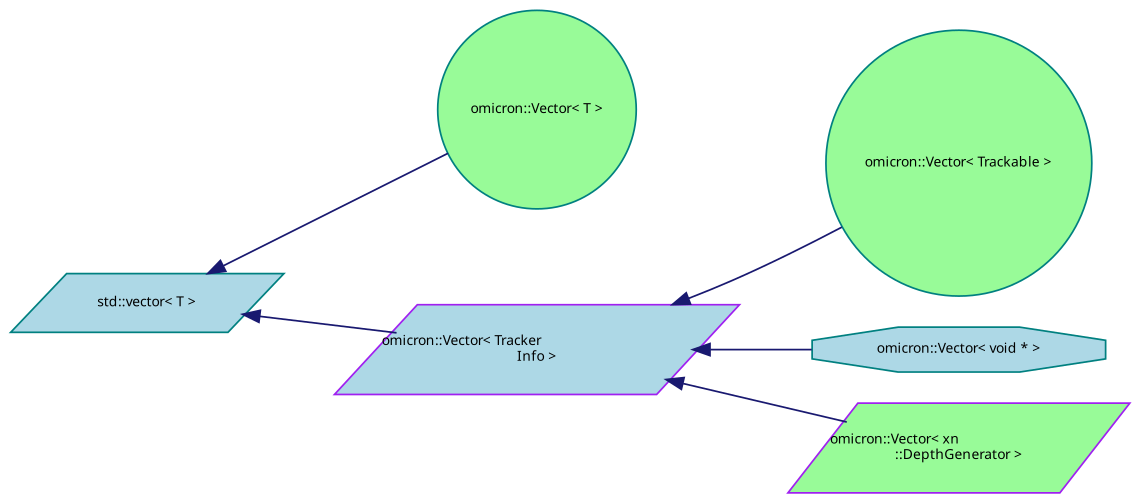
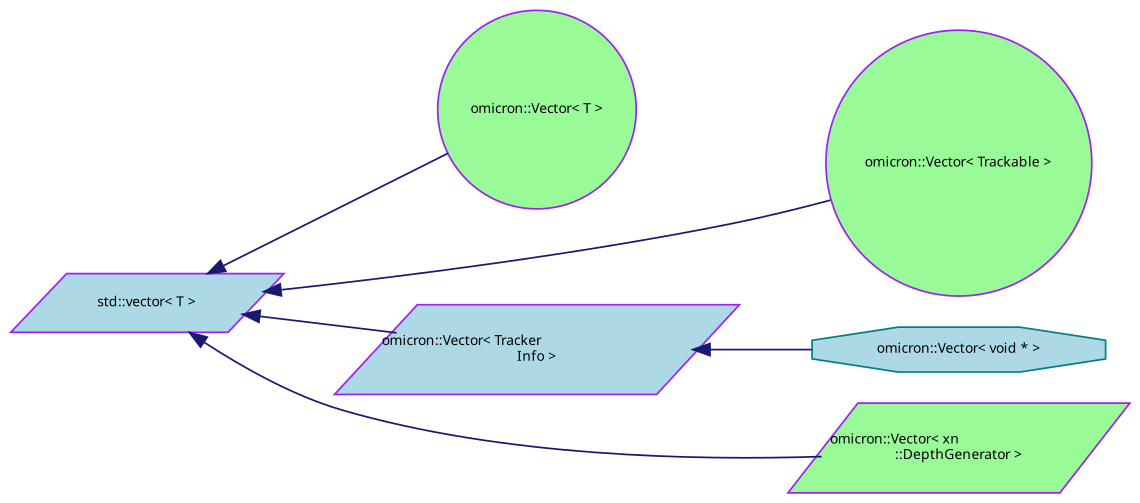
(537, 110) -> (537, 110)
(959, 163) -> (959, 163)
(766, 265) -> (557, 254)
(147, 303) -> (147, 303)
(765, 403) -> (503, 443)
